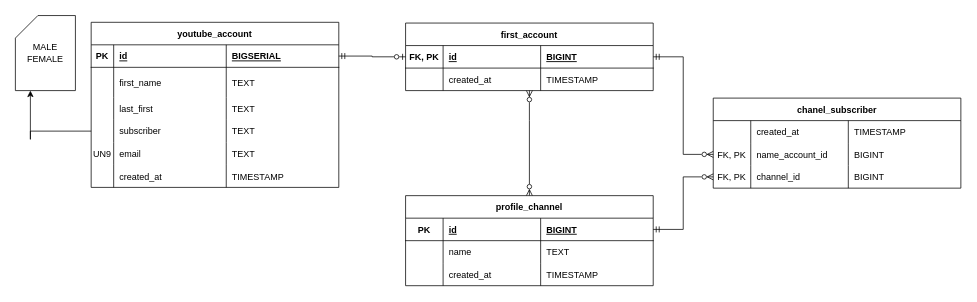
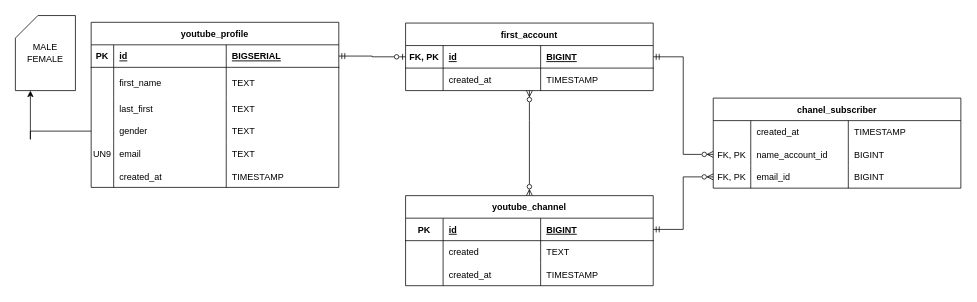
(215, 34) -> (215, 34)
(143, 131) -> (134, 131)
(779, 177) -> (773, 177)
(529, 207) -> (529, 207)
(459, 252) -> (466, 252)
